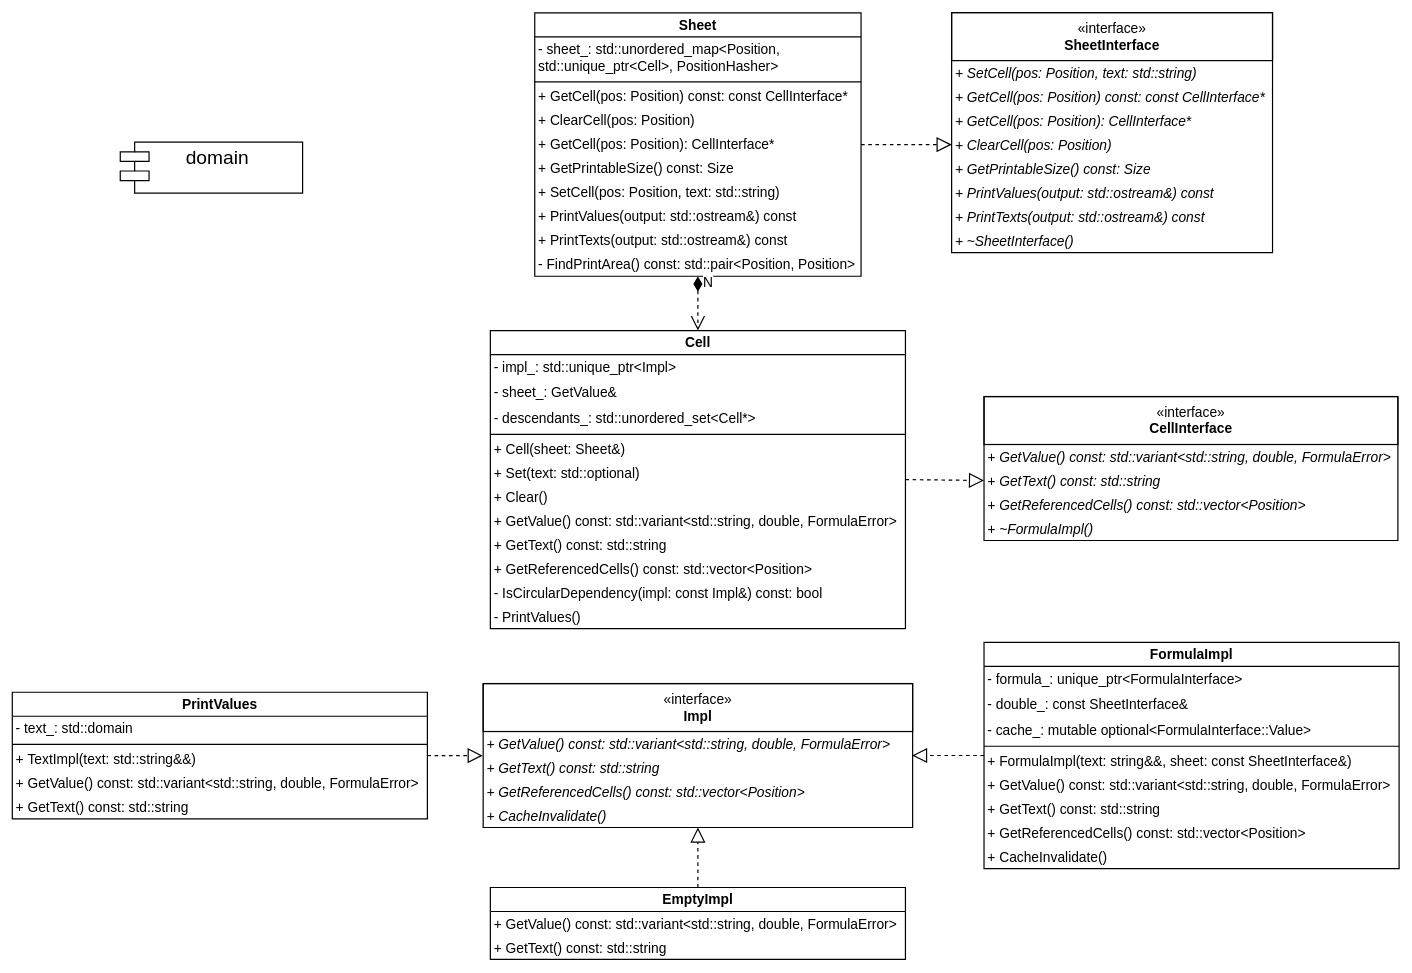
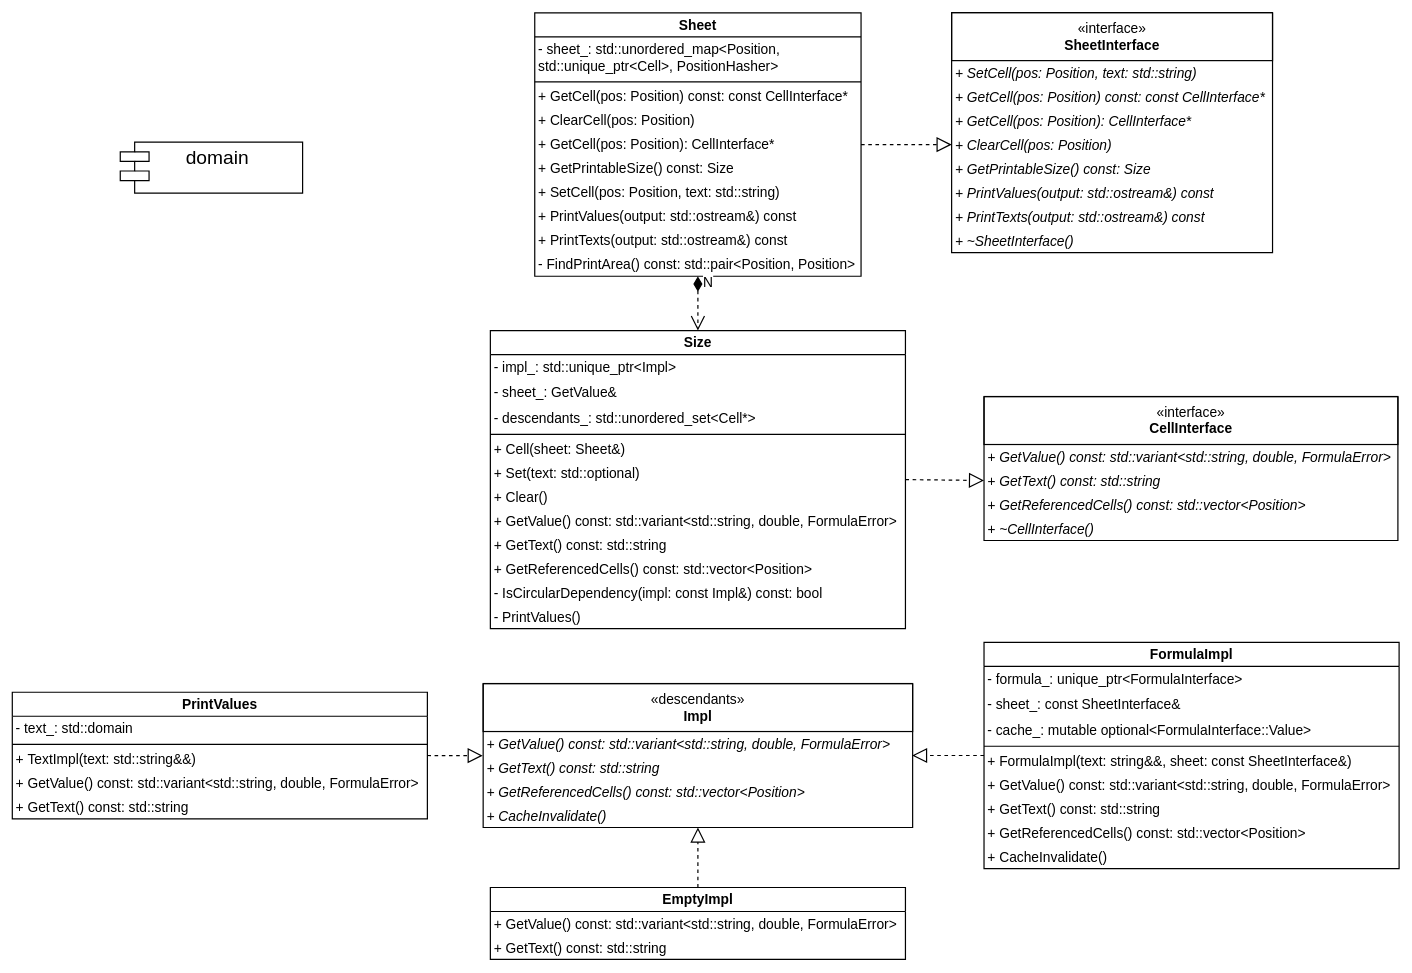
(698, 343) -> (698, 343)
(1044, 529) -> (1052, 529)
(1102, 705) -> (1100, 705)
(698, 708) -> (698, 708)
